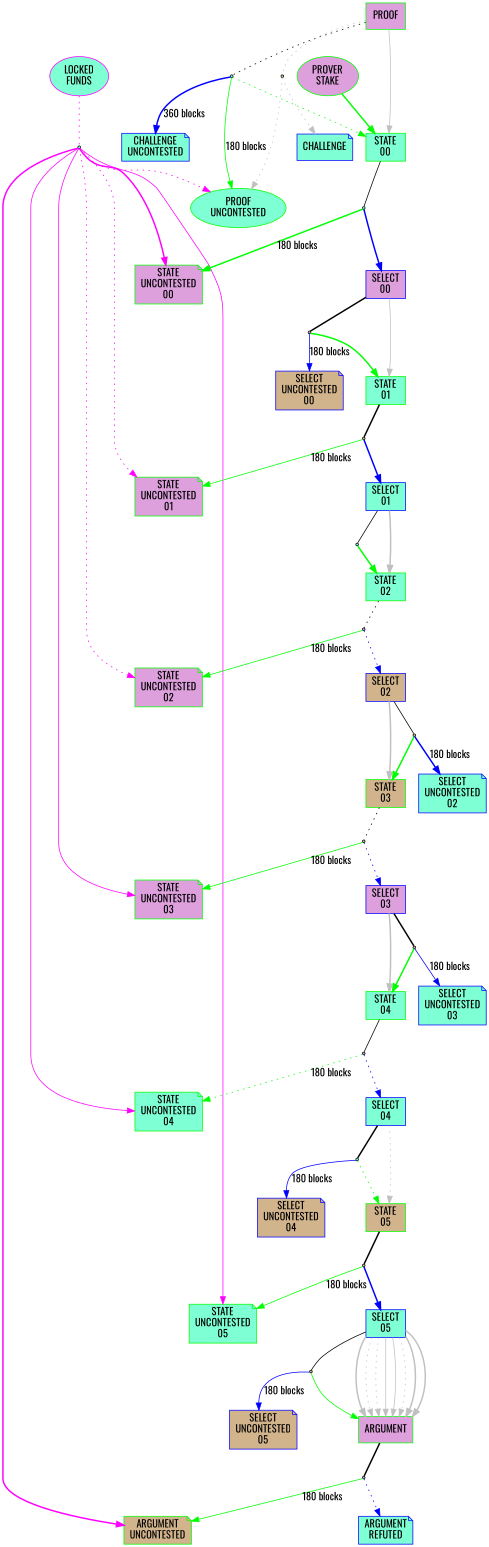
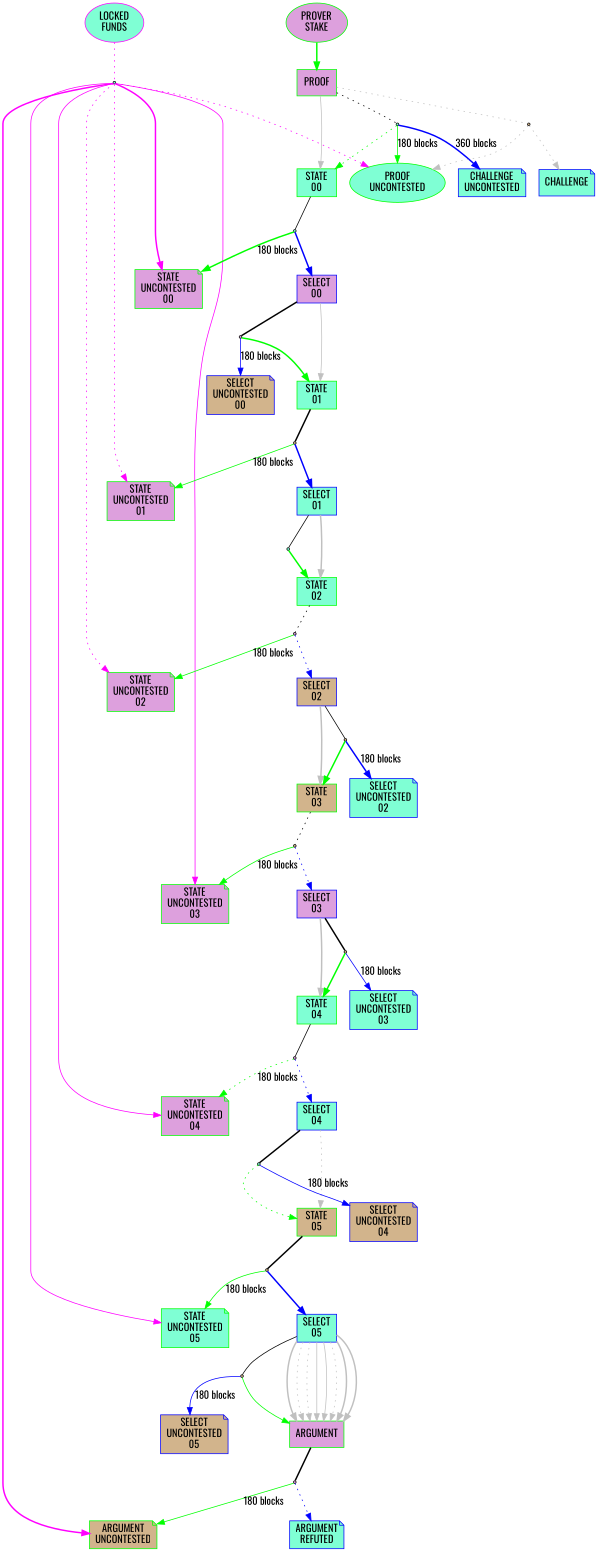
(356, 111) -> (317, 52)
(169, 1112) -> (195, 1116)
